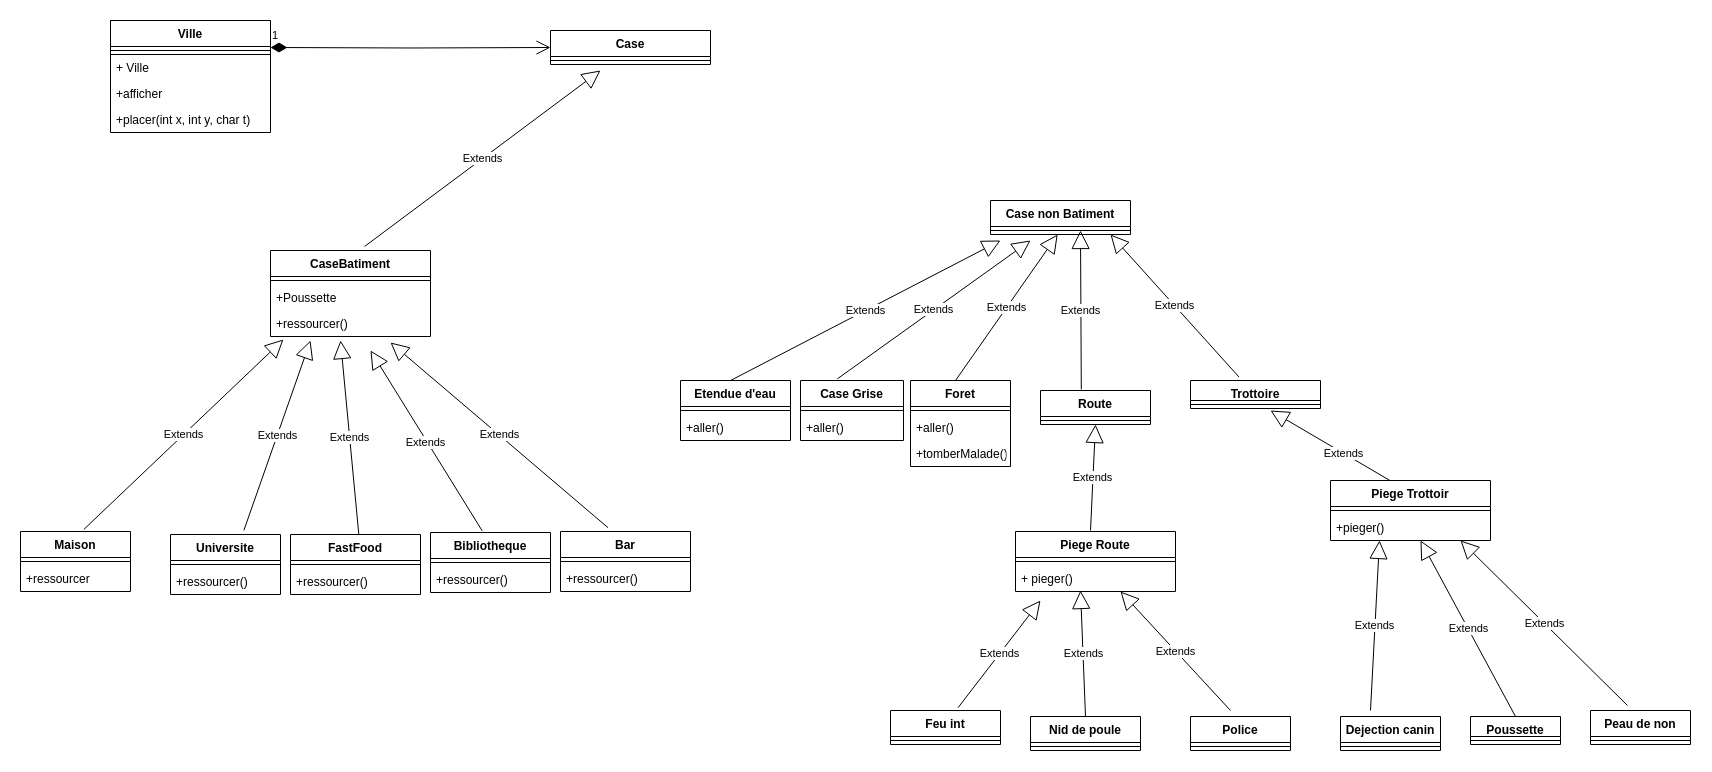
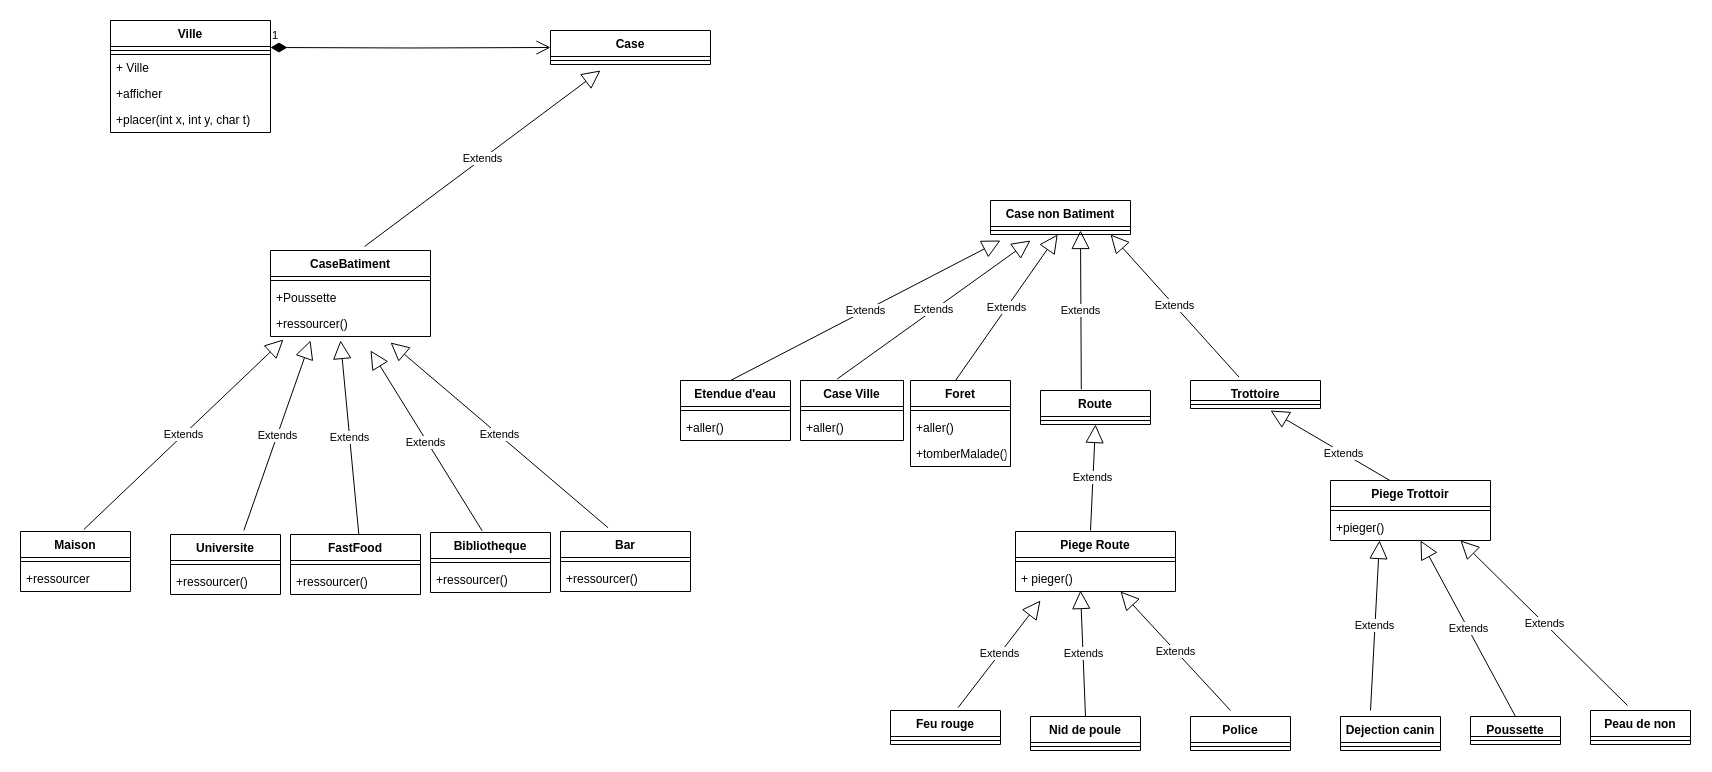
(852, 394) -> (852, 394)
(945, 724) -> (945, 724)
